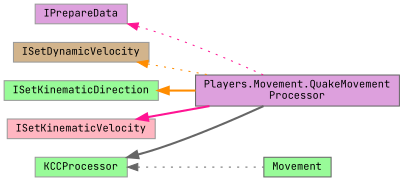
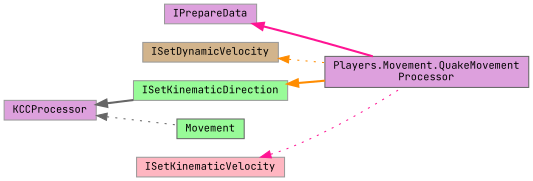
(202, 48) -> (318, 41)
(179, 112) -> (339, 125)
(202, 133) -> (120, 102)
(81, 167) -> (50, 110)
